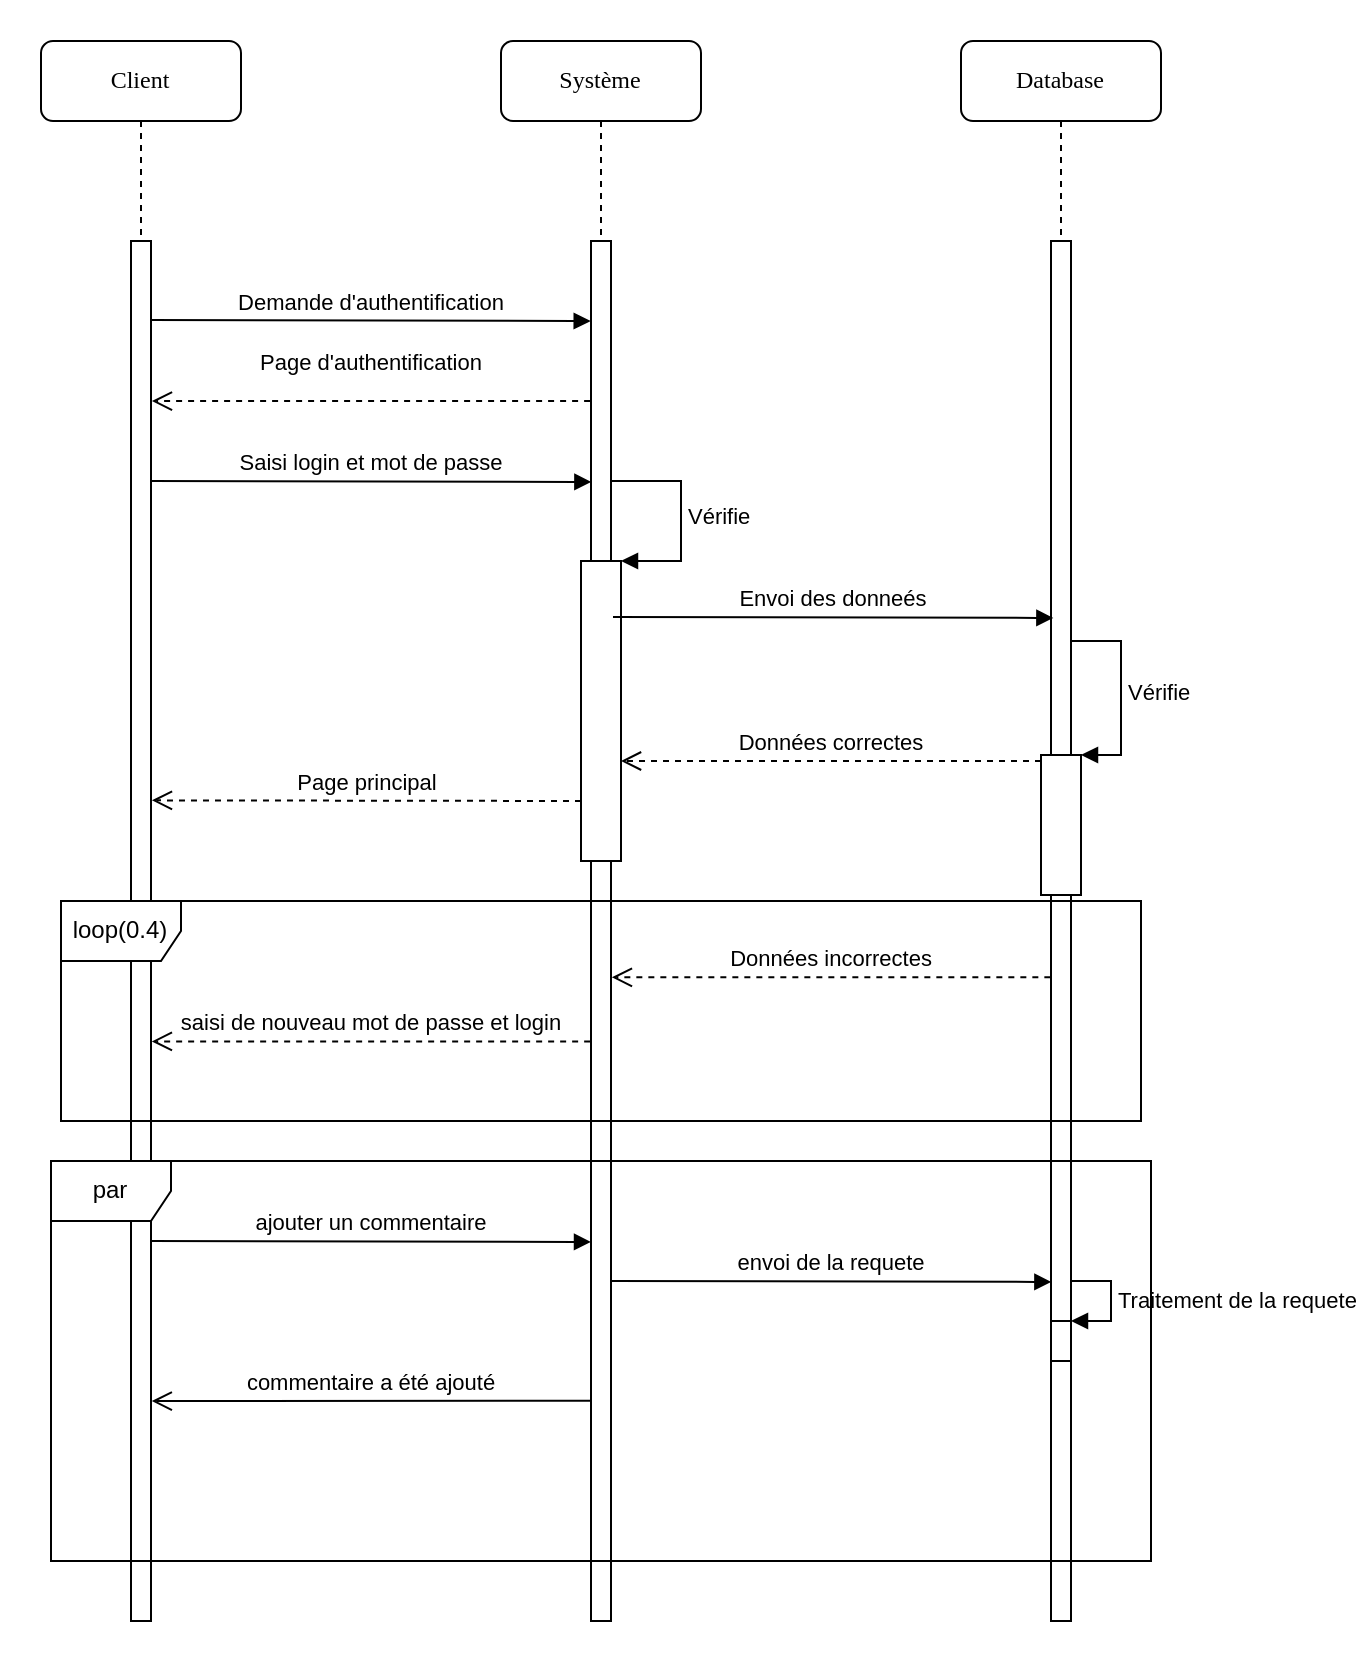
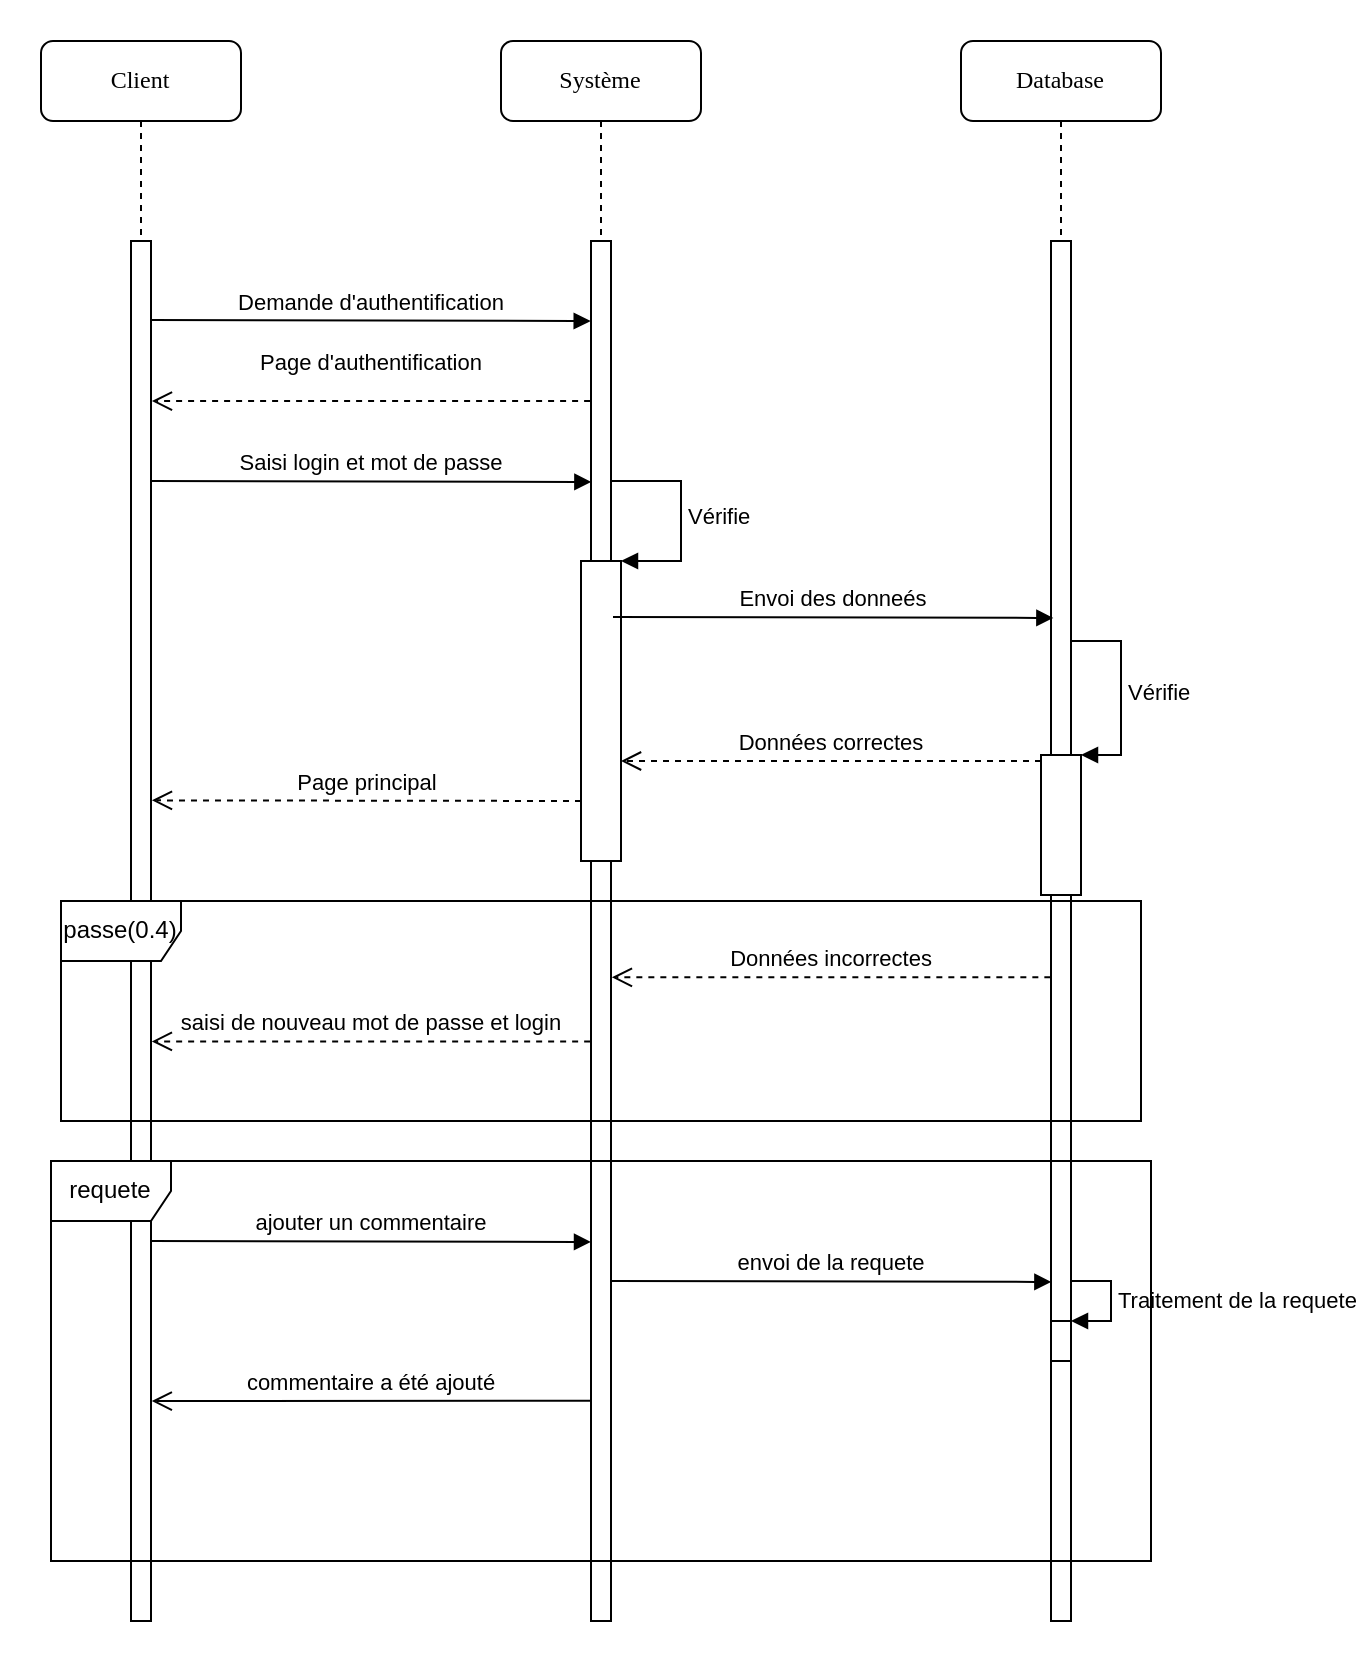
(121, 931) -> (121, 931)
(111, 1191) -> (111, 1191)
